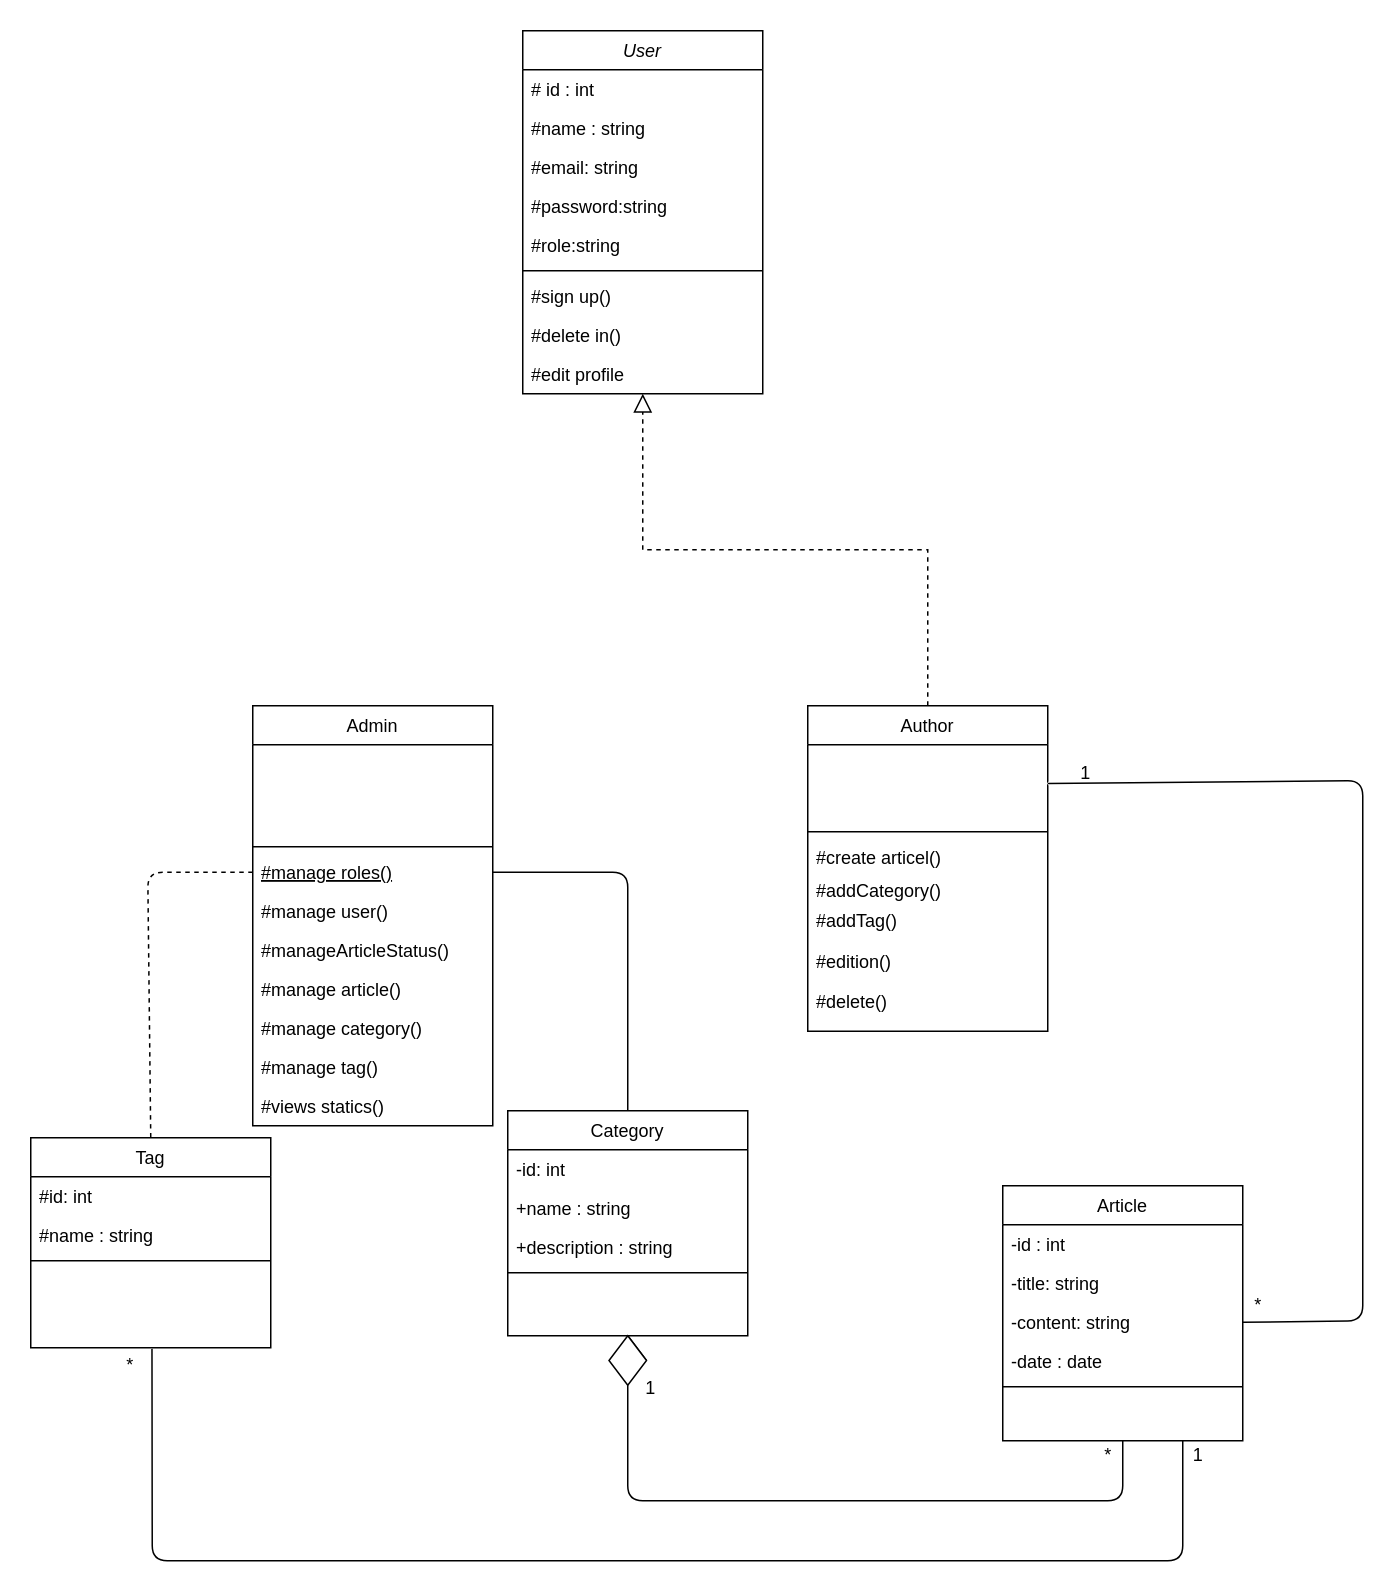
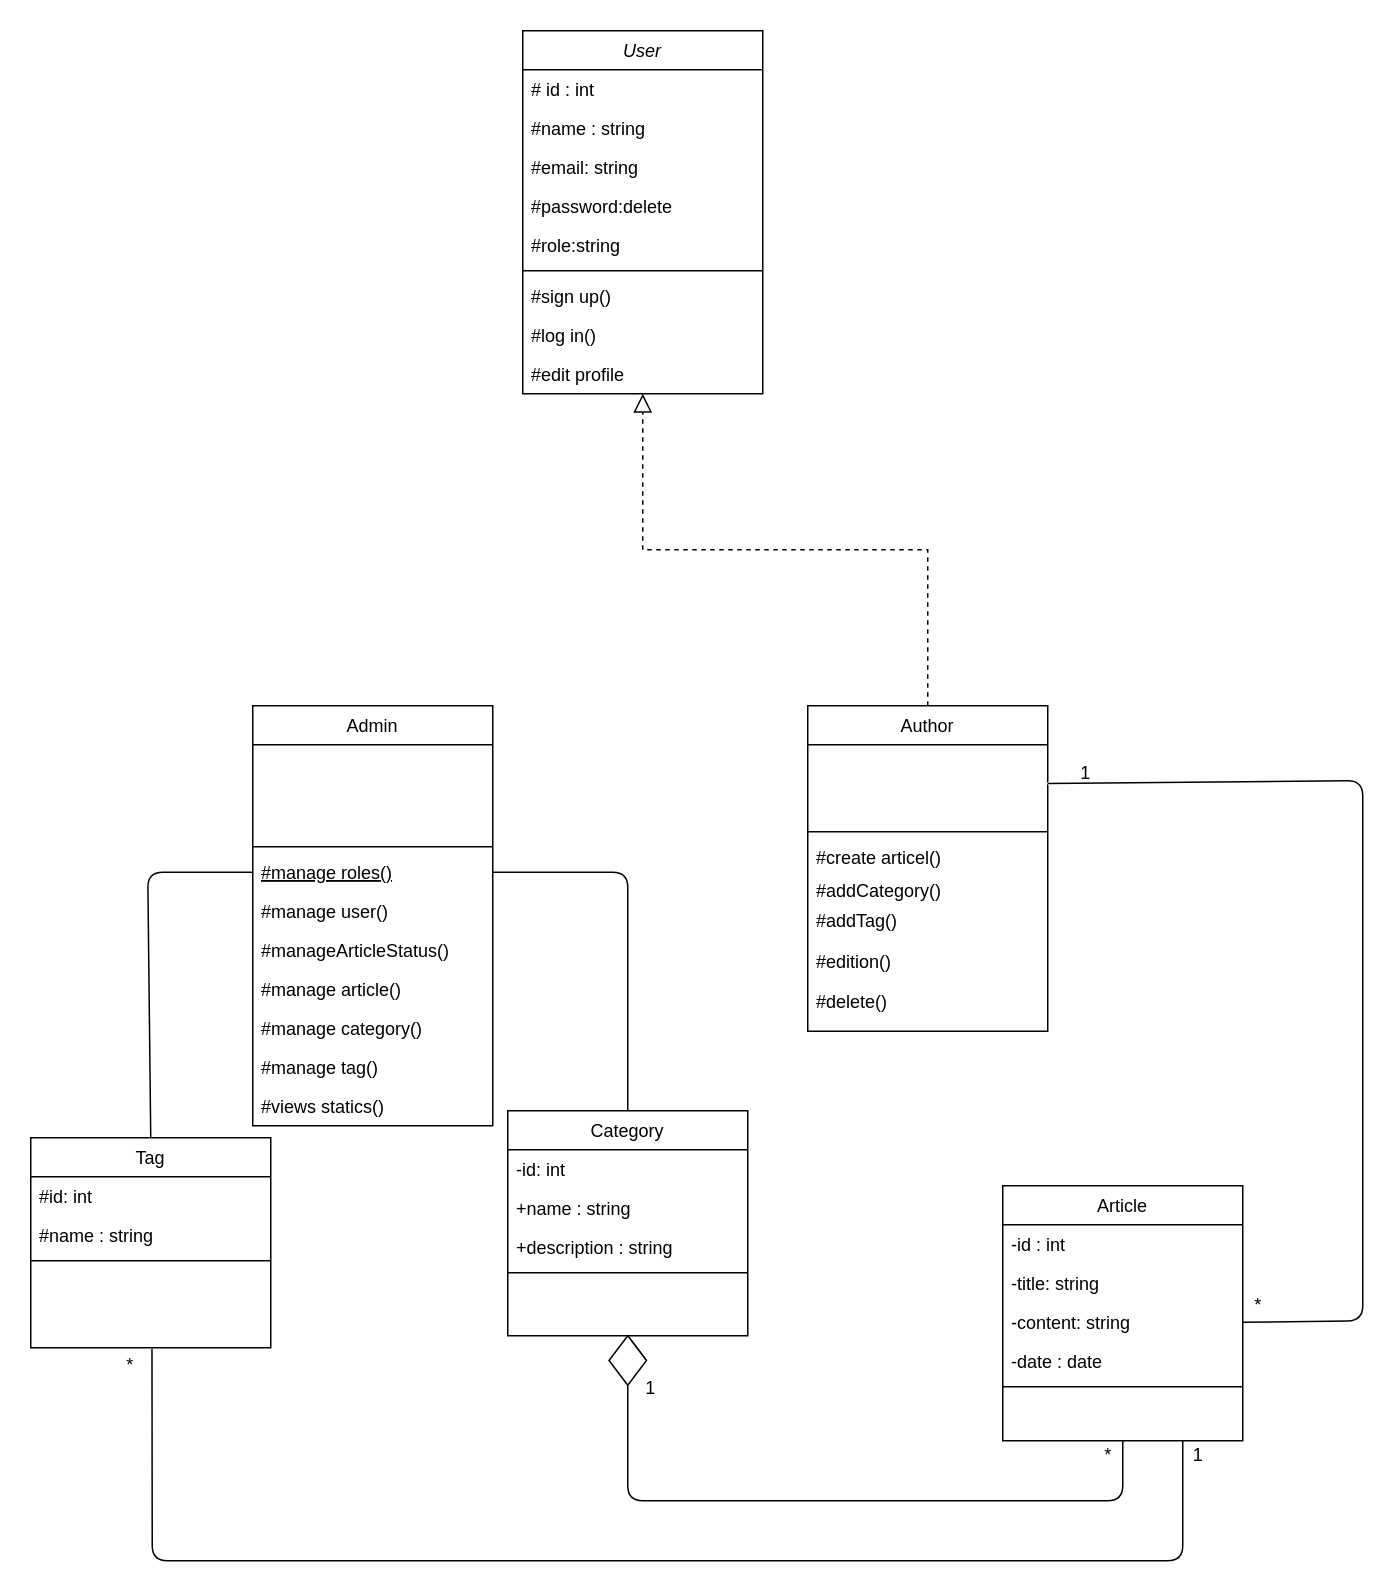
(607, 207) -> (607, 207)
(584, 336) -> (569, 336)
(149, 957) -> (149, 957)
